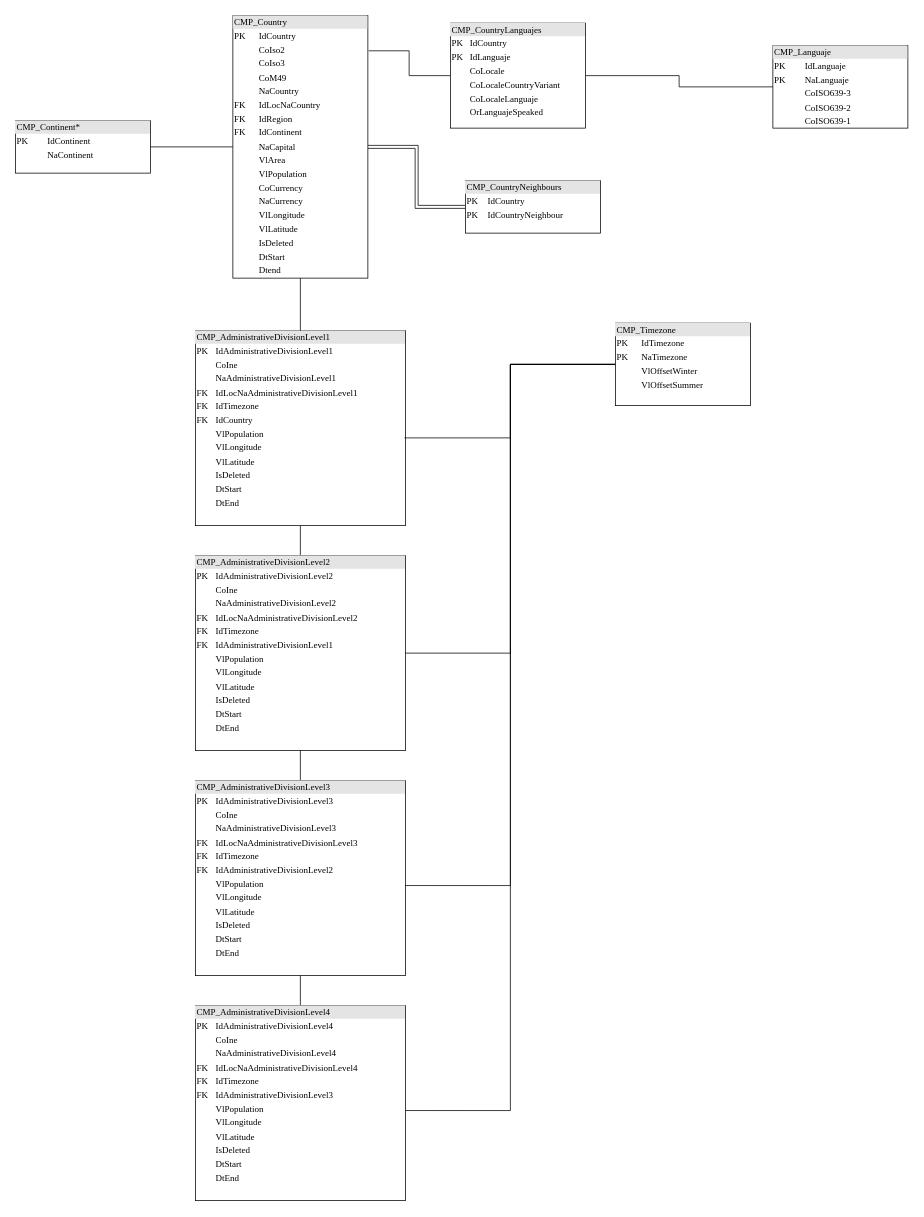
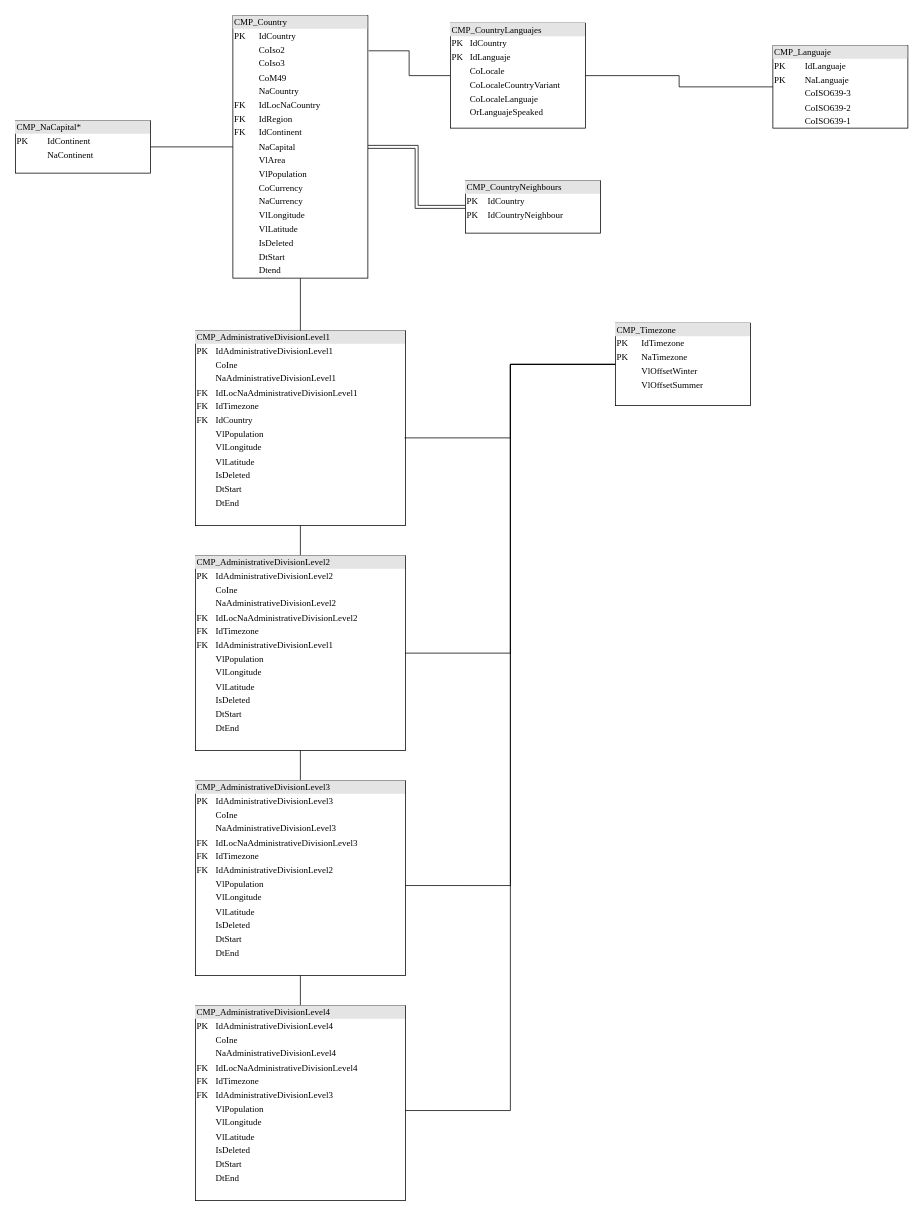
(49, 137) -> (48, 137)
